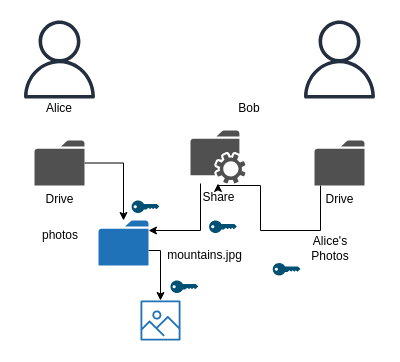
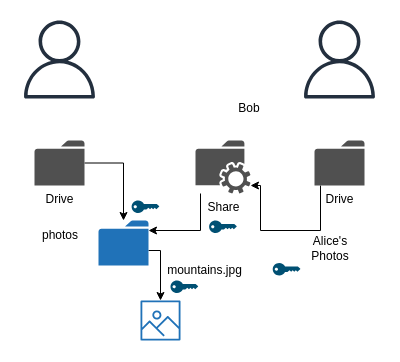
(60, 109) -> none
(218, 157) -> (223, 167)
(205, 256) -> (205, 271)
